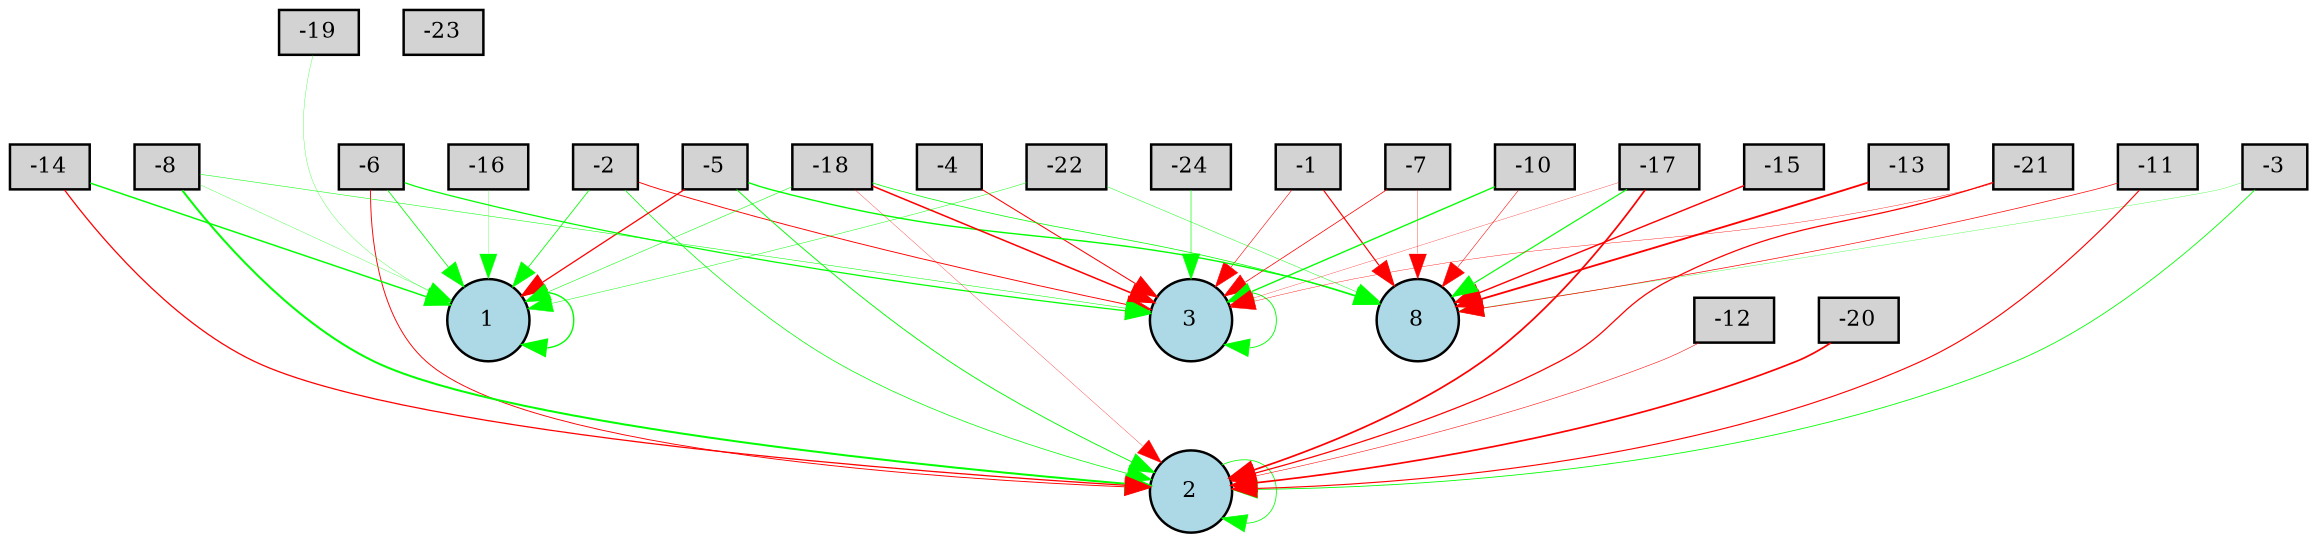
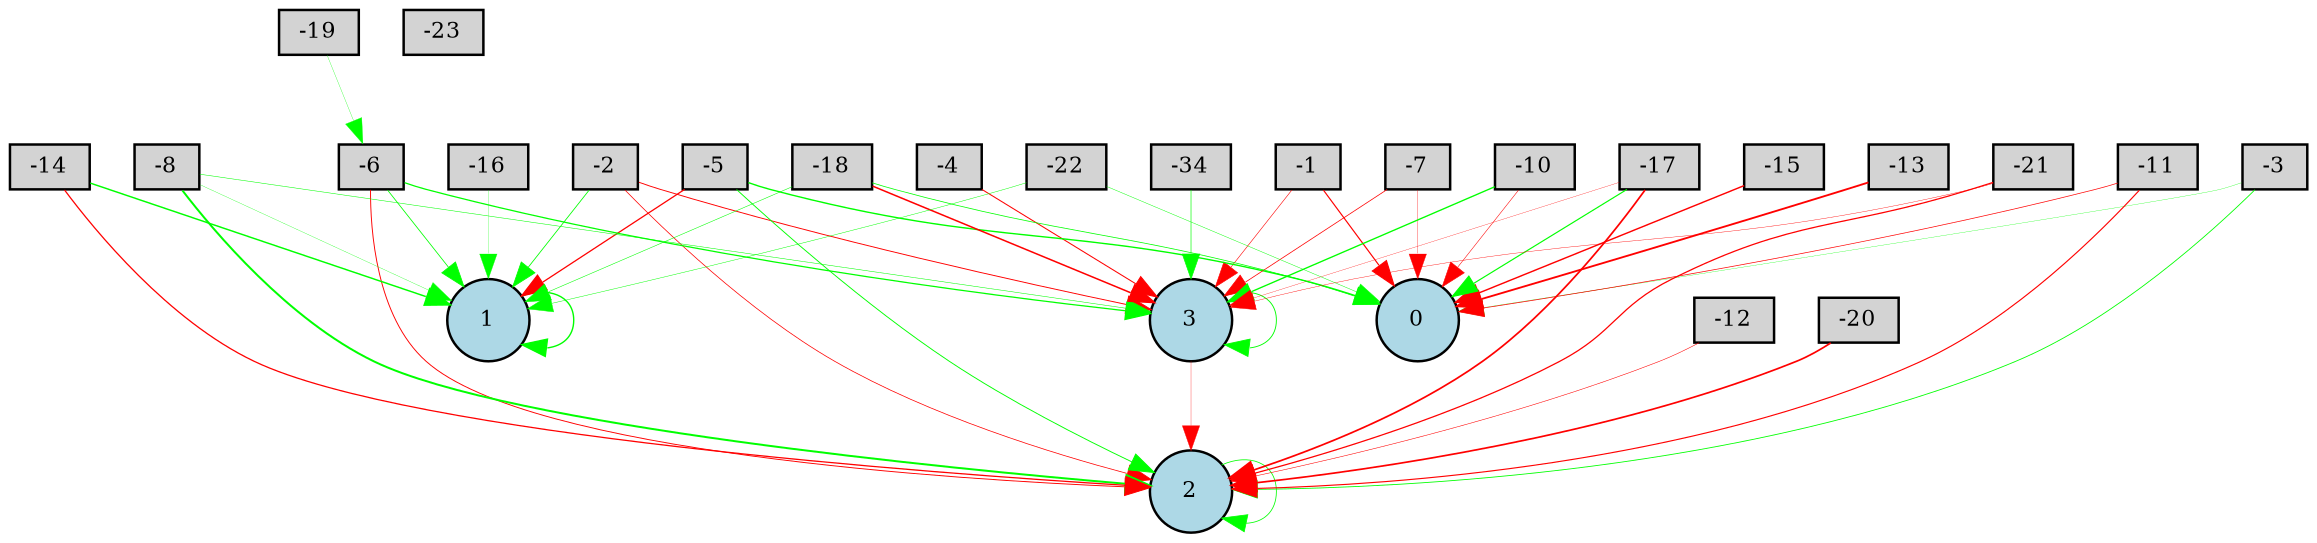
(1191, 167) -> (1191, 167)
(328, 209) -> (340, 88)
(999, 318) -> (1191, 393)
(1418, 320) -> (1418, 320)
(853, 371) -> (853, 371)
